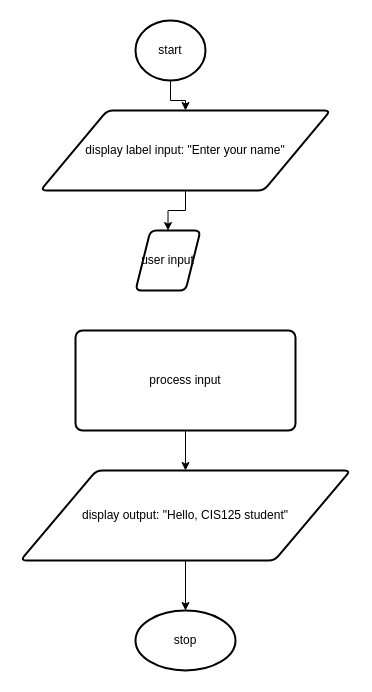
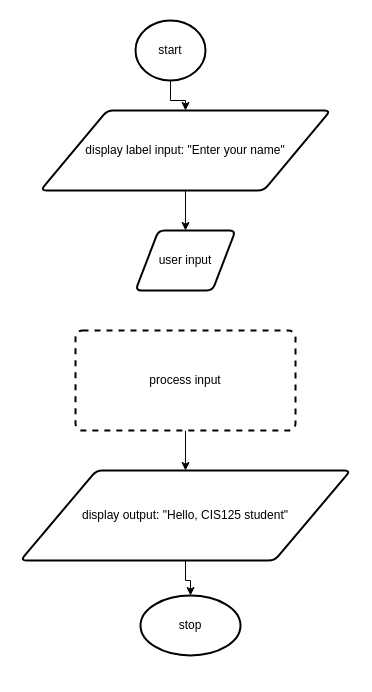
(168, 261) -> (186, 261)
(186, 381) -> (186, 381)
(186, 641) -> (191, 626)
